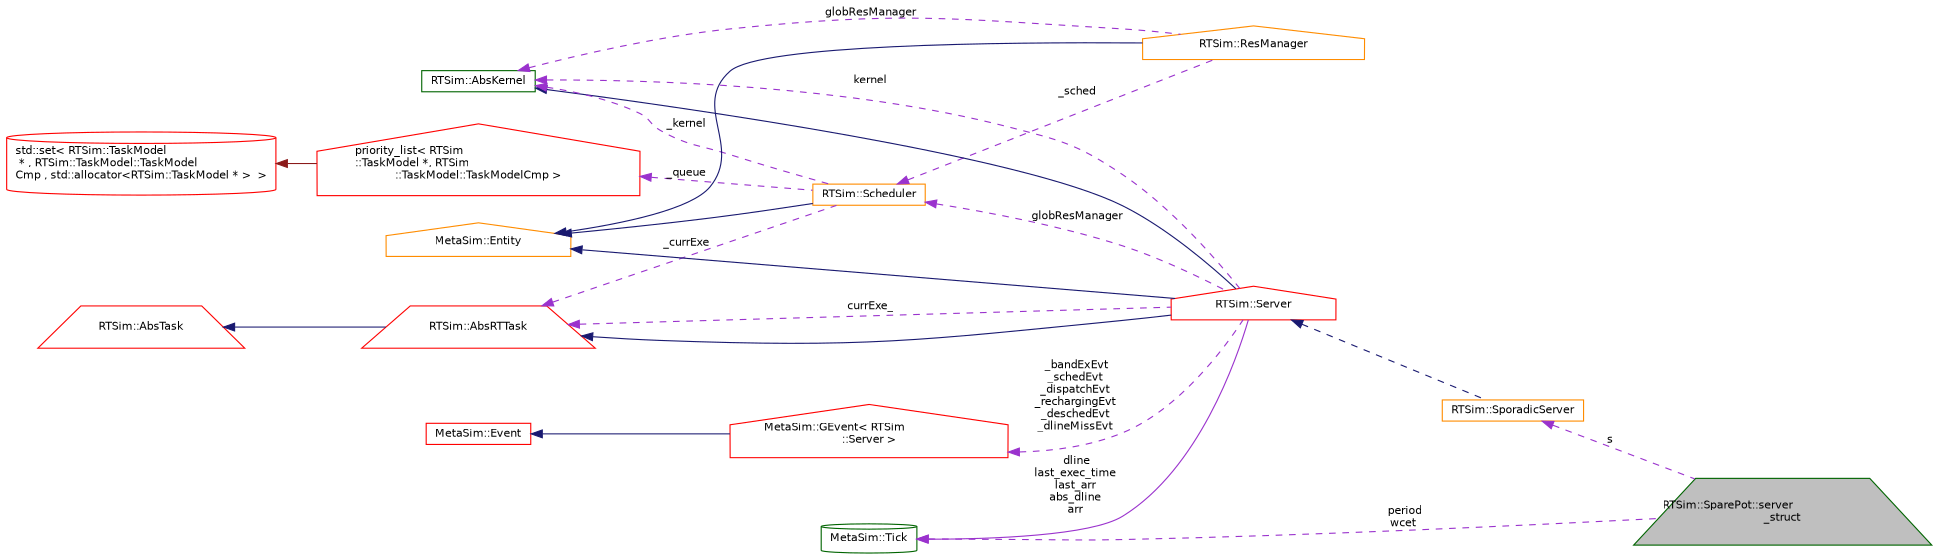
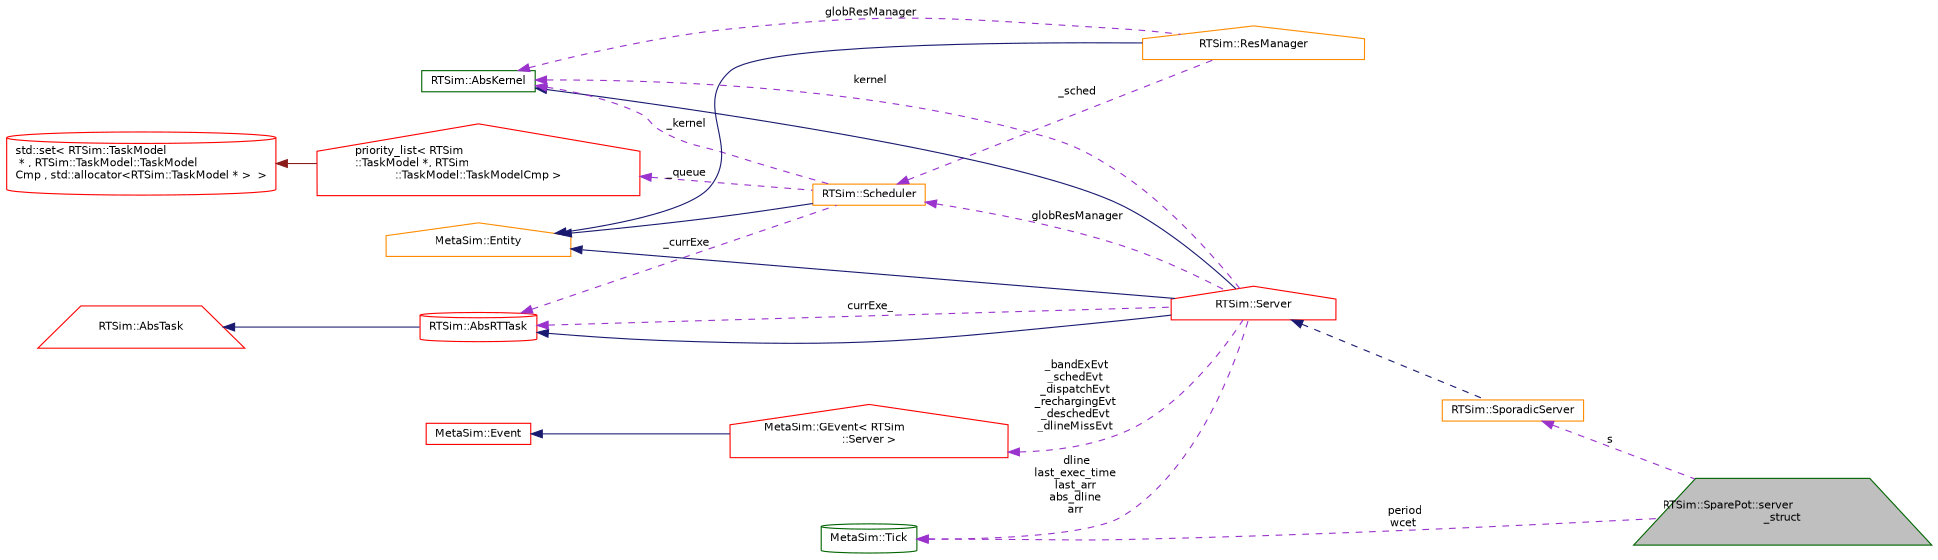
(478, 327) -> (478, 327)
(1139, 504) -> (1139, 504)
